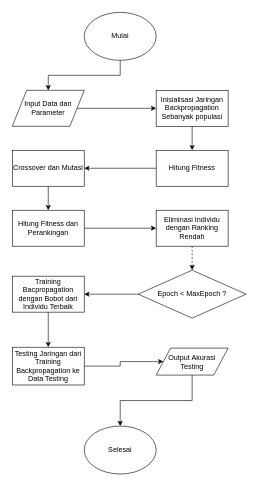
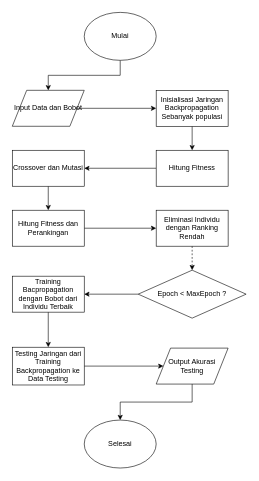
(48, 108) -> (48, 108)
(192, 362) -> (192, 366)
(120, 450) -> (120, 444)
